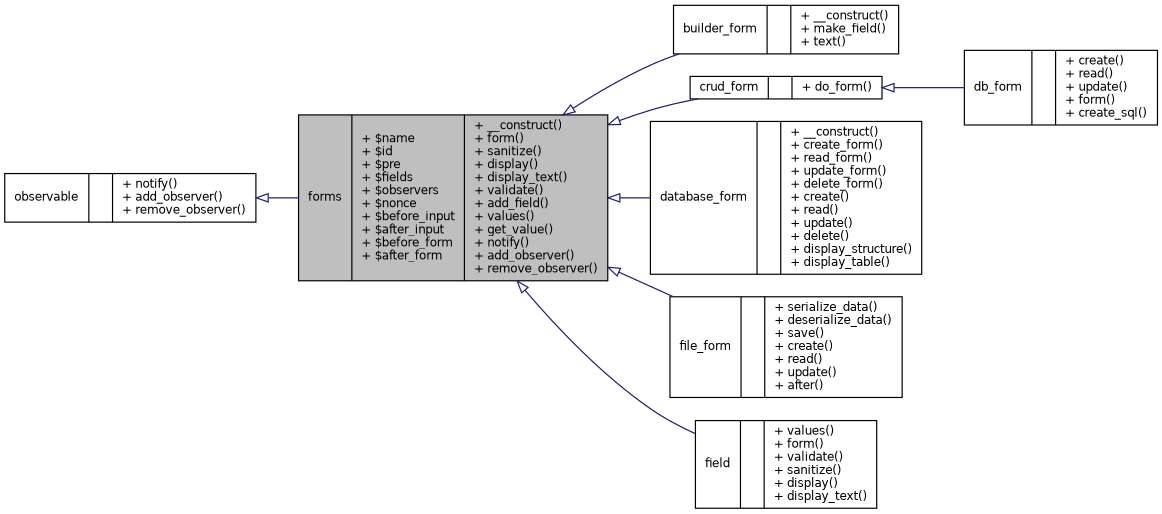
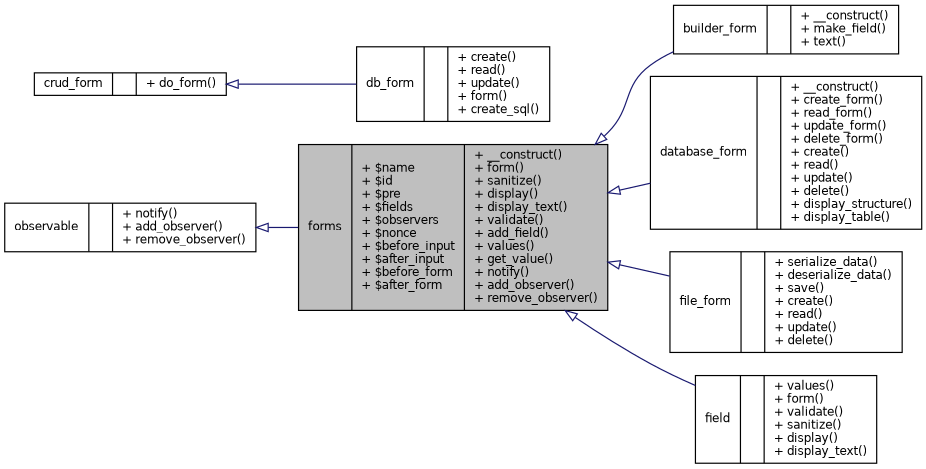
(658, 108) -> none
(799, 386) -> (804, 341)
